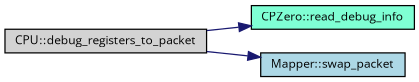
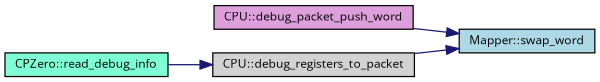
none -> (314, 17)
(223, 29) -> (184, 65)
(333, 65) -> (527, 41)
